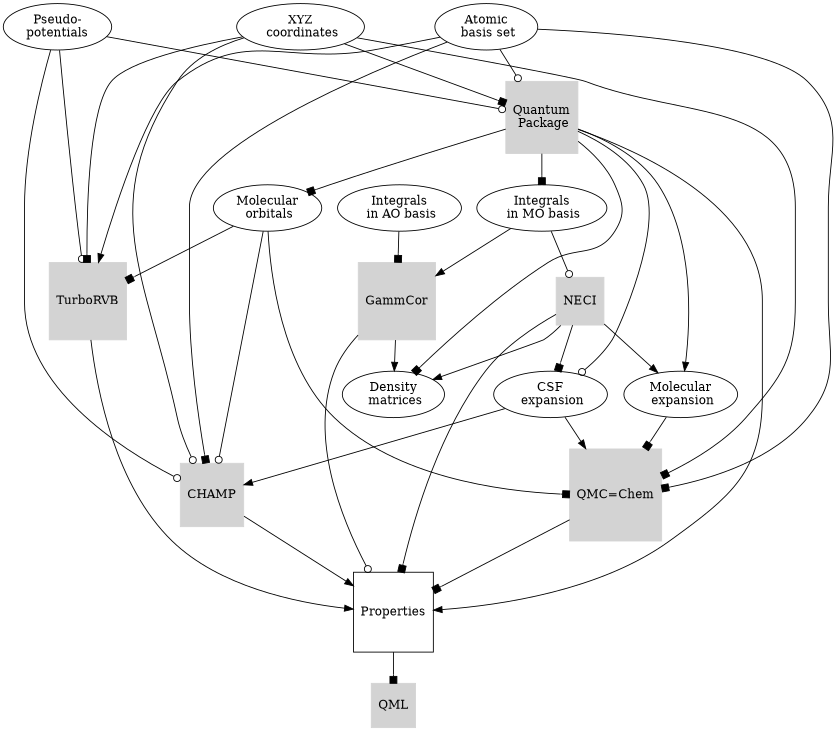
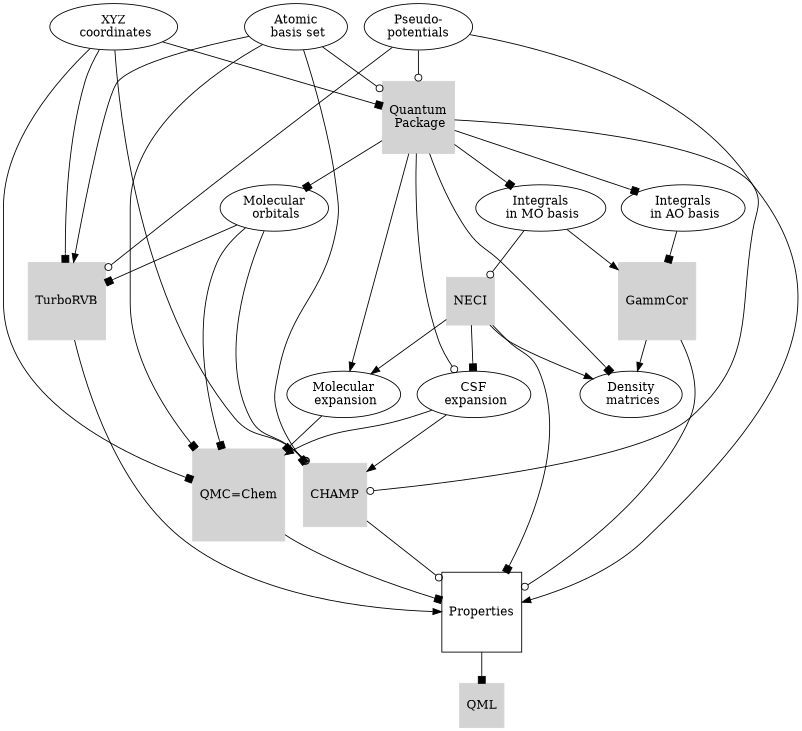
none -> (542, 160)
(295, 549) -> (401, 548)
